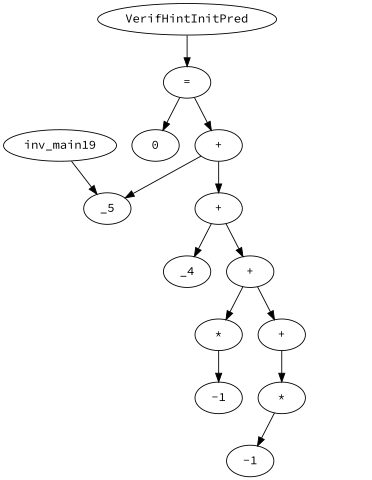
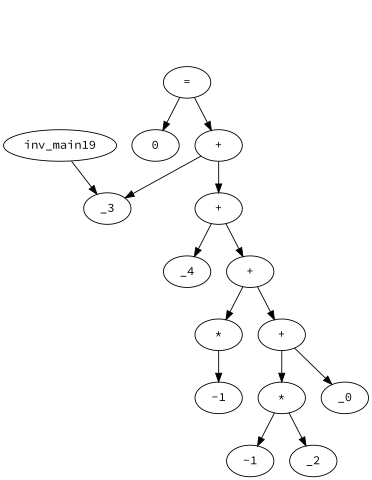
(187, 19) -> none
(107, 209) -> (107, 209)
none -> (345, 398)
none -> (313, 461)
